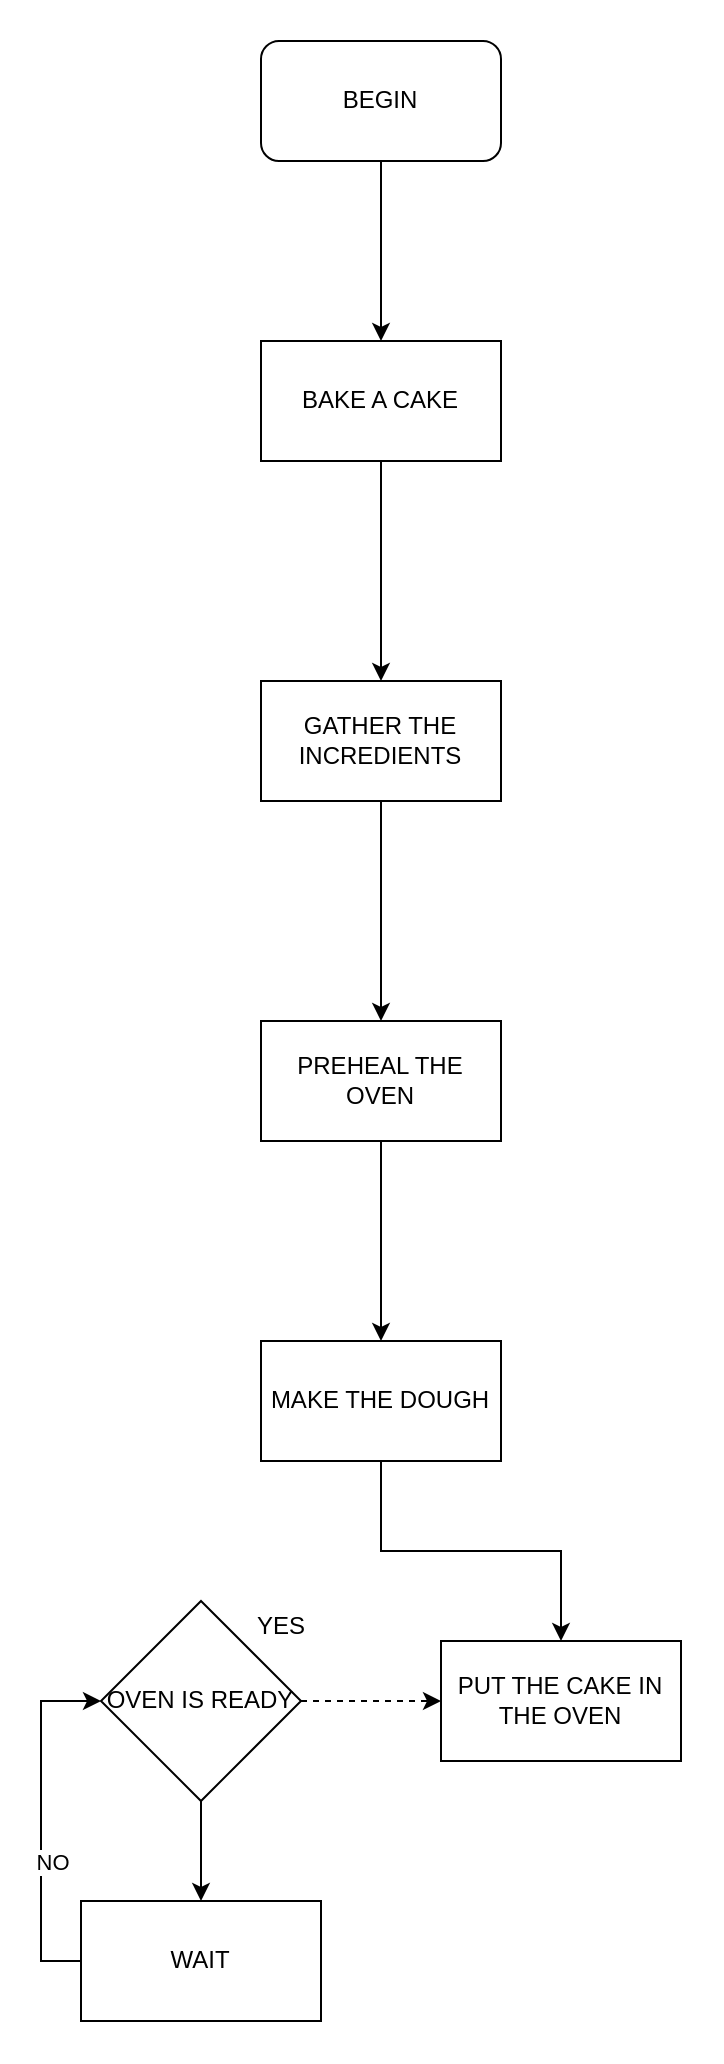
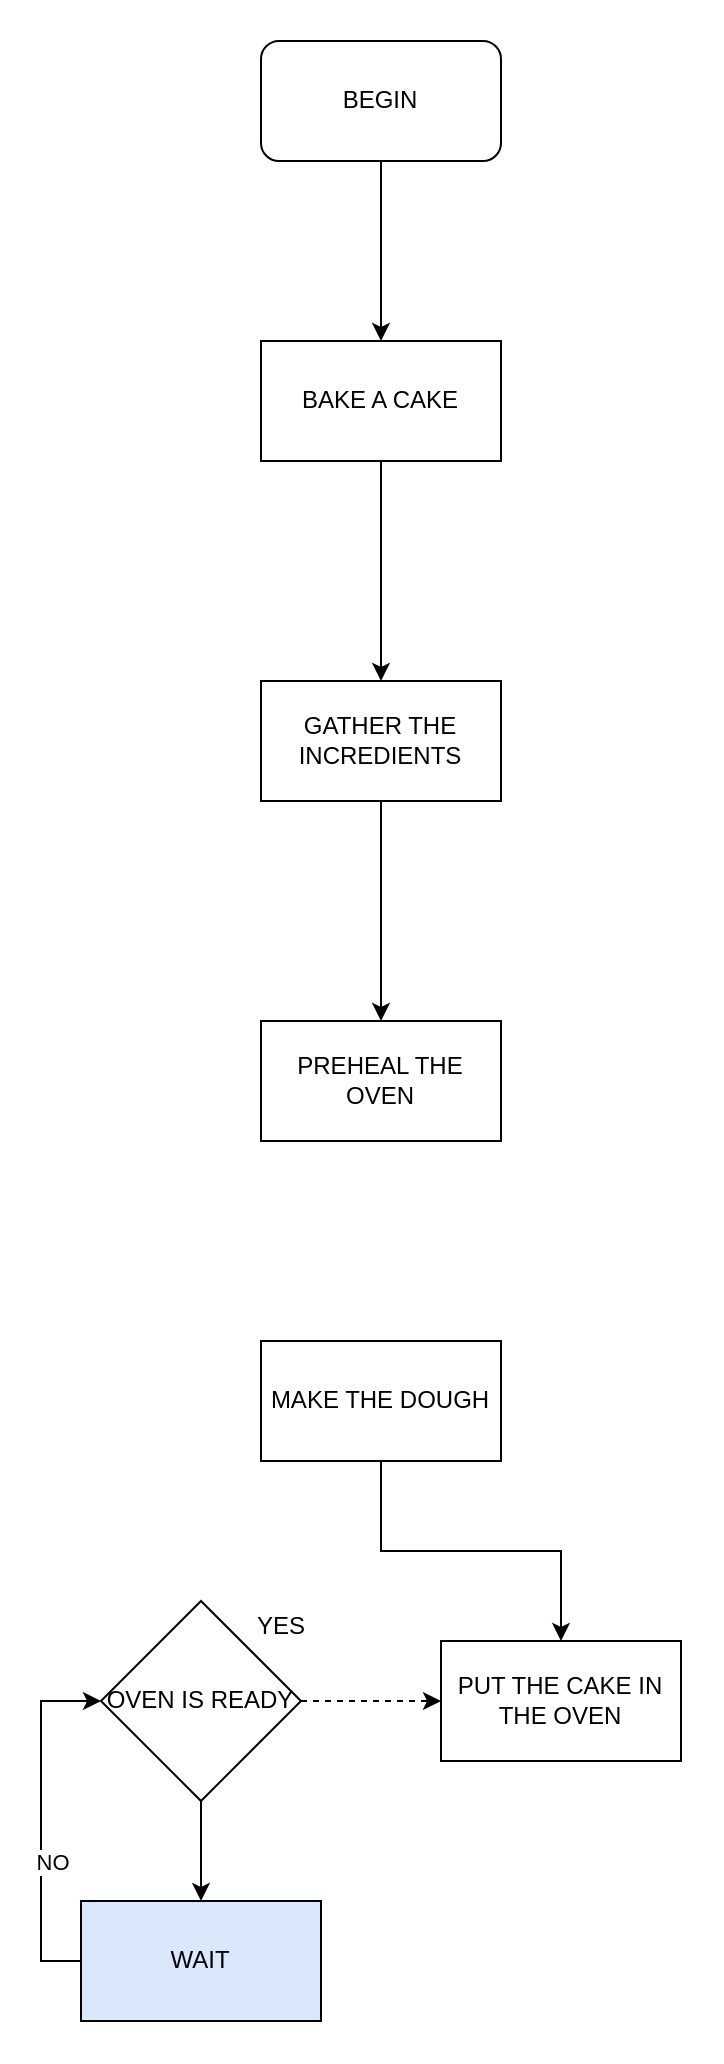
(381, 1234) -> none
(201, 1961) -> (201, 1961)
